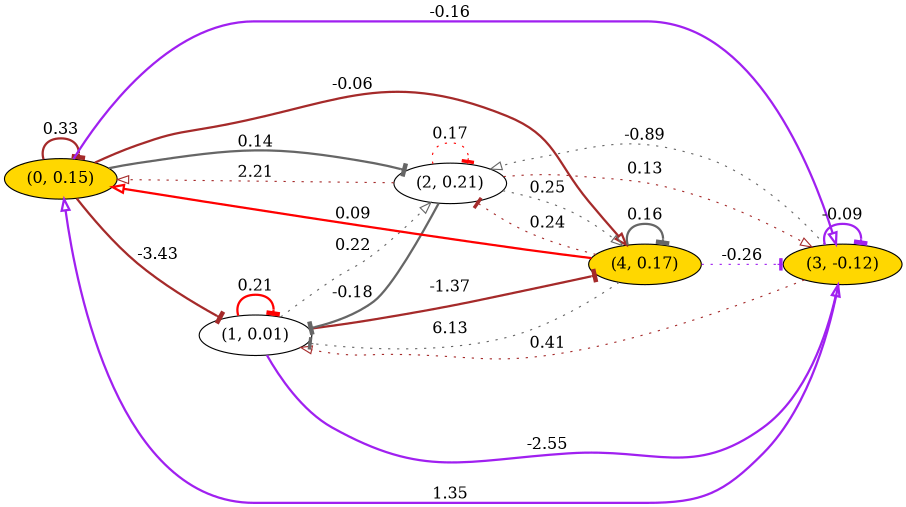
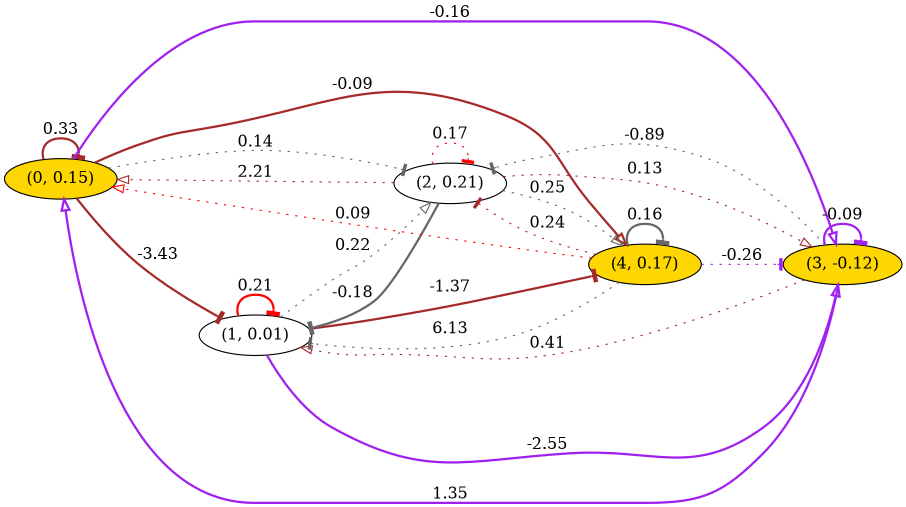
(353, 85) -> (353, 85)
(255, 150) -> (255, 150)
(677, 150) -> (675, 149)
(357, 225) -> (357, 225)
